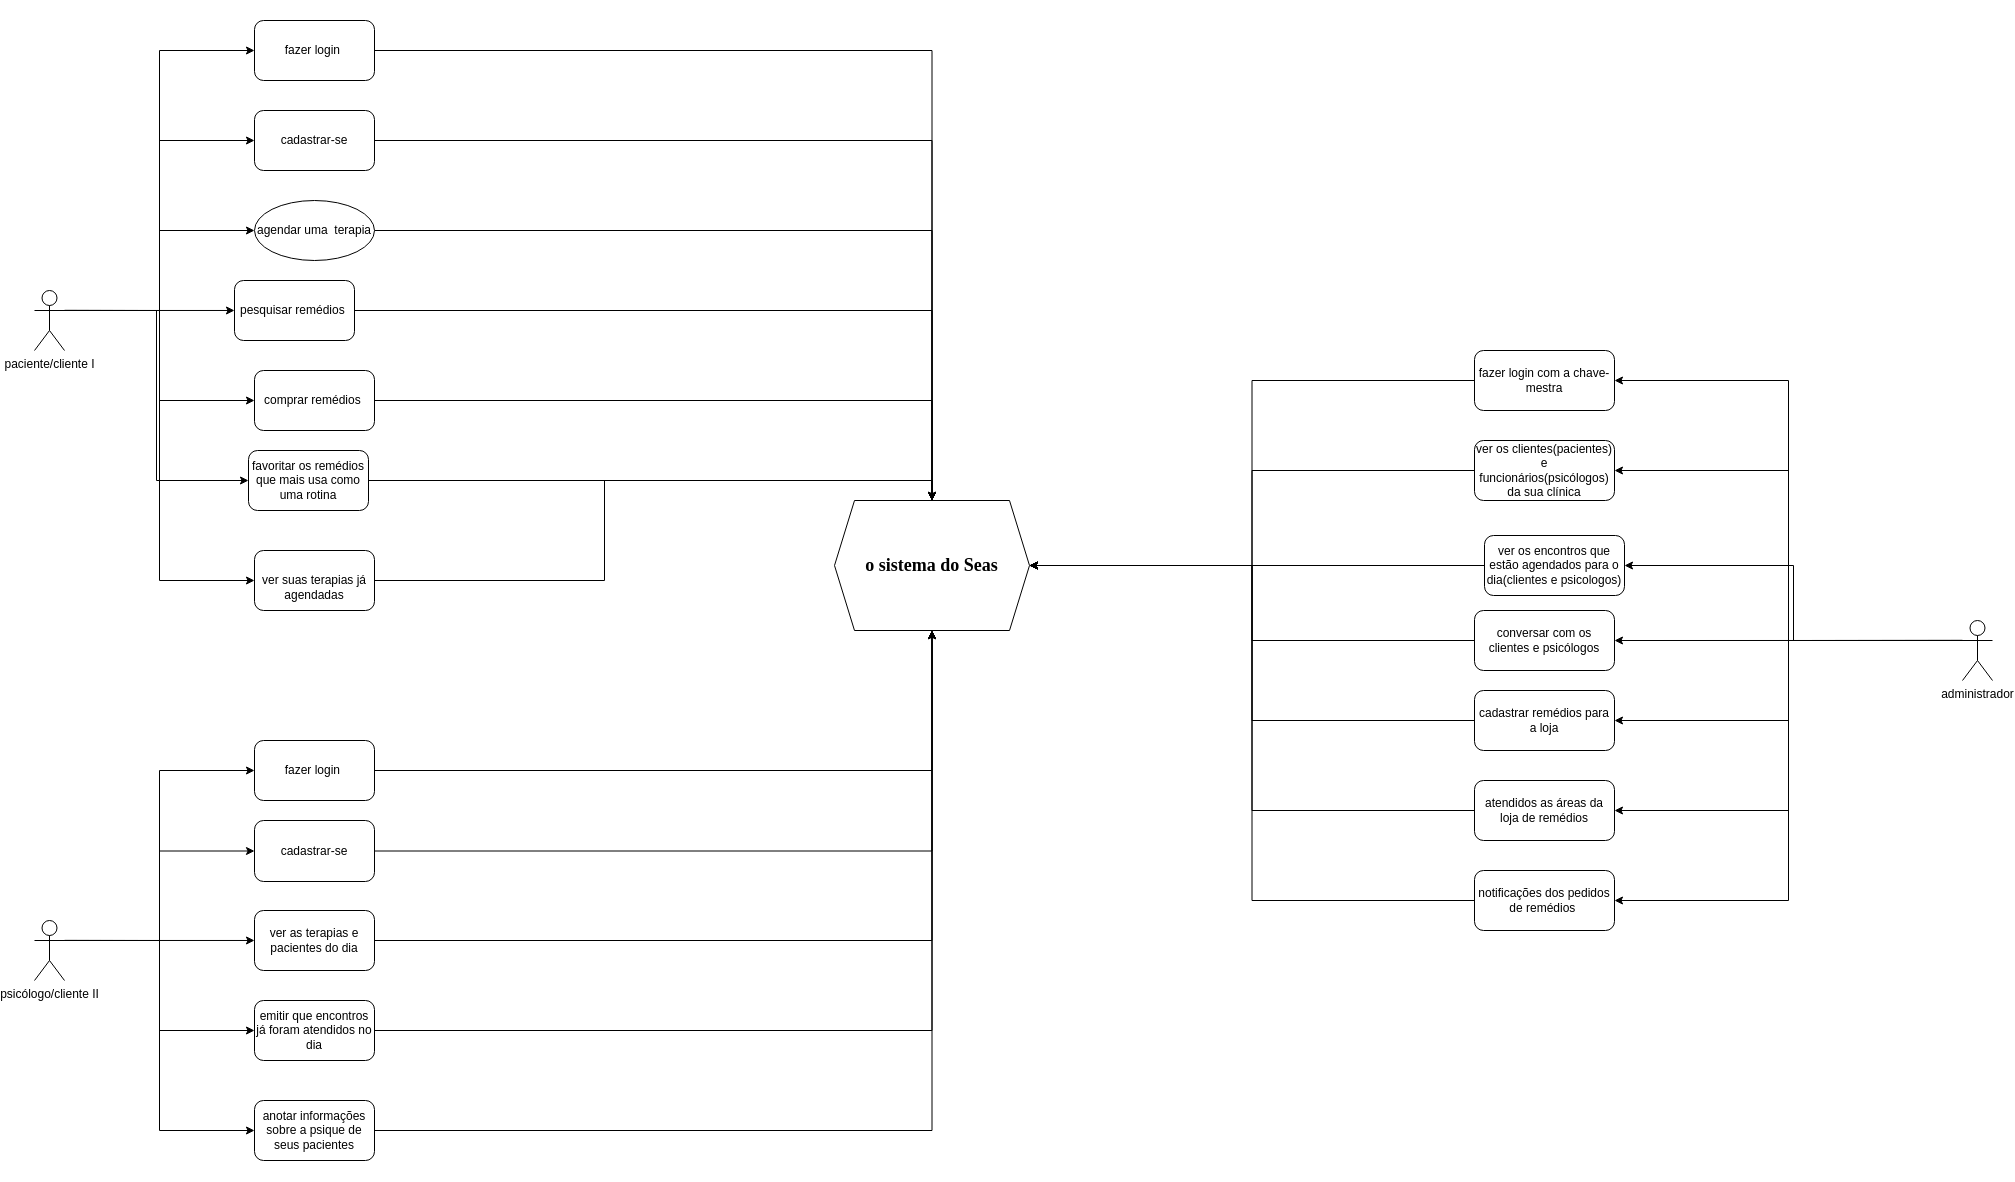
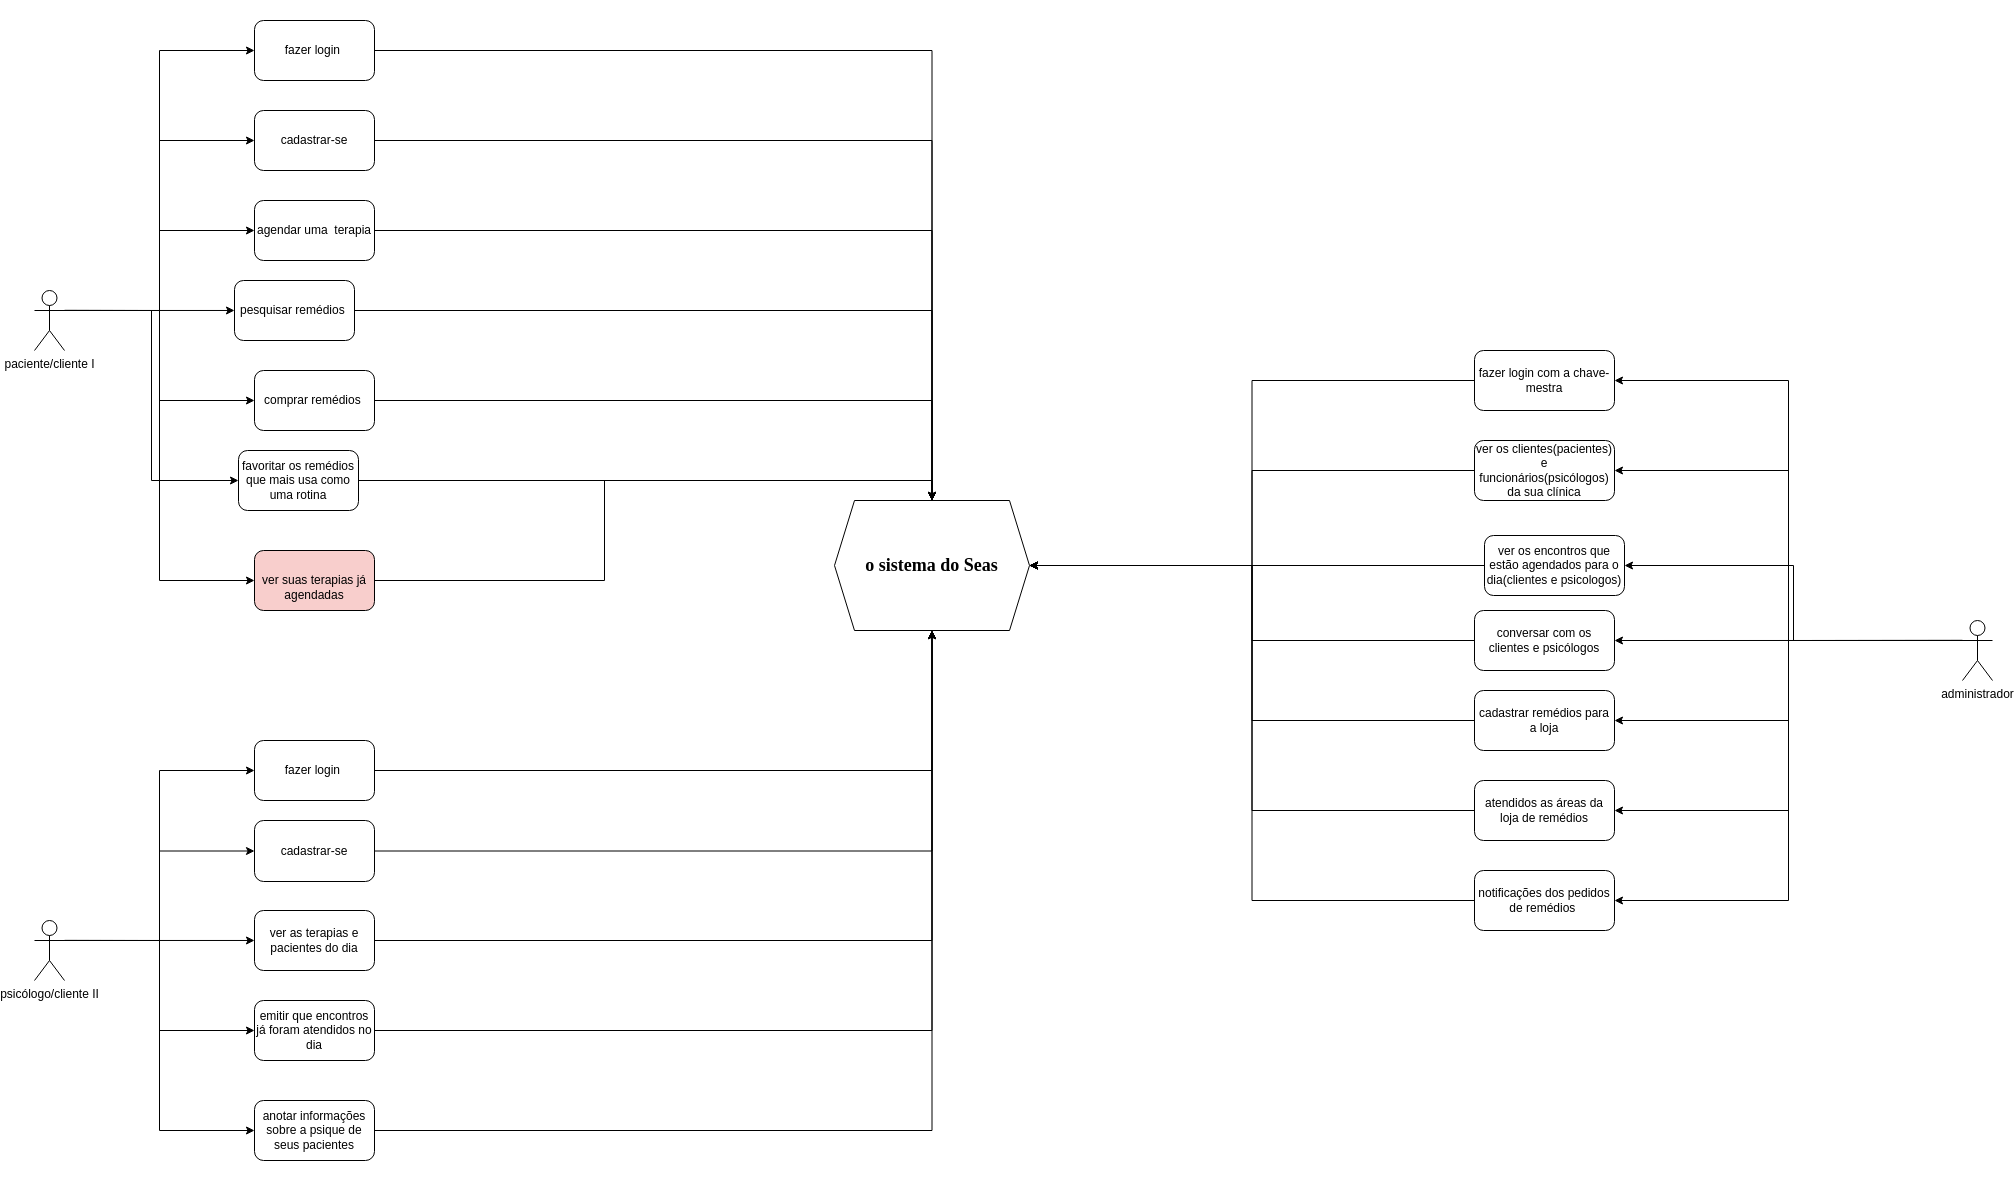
(315, 231) -> (315, 231)
(309, 481) -> (299, 481)
(315, 581) -> (315, 581)
